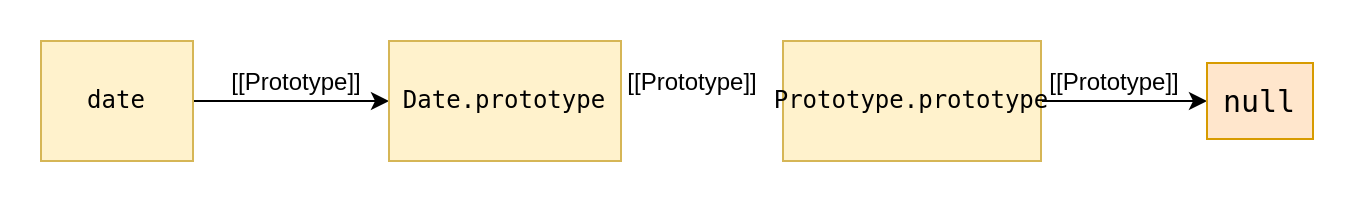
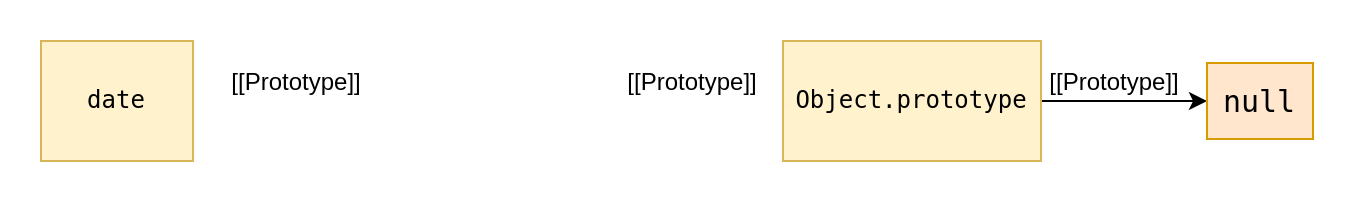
(284, 101) -> none
(505, 101) -> none
(912, 101) -> (912, 101)
